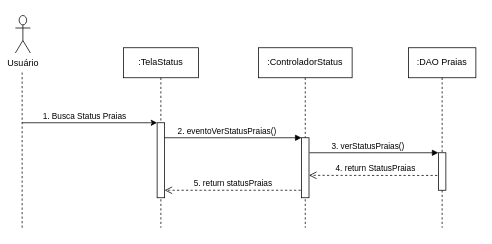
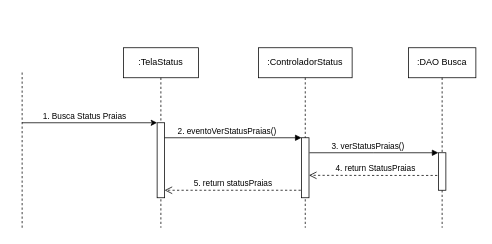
(23, 34) -> none
(442, 63) -> (442, 63)
